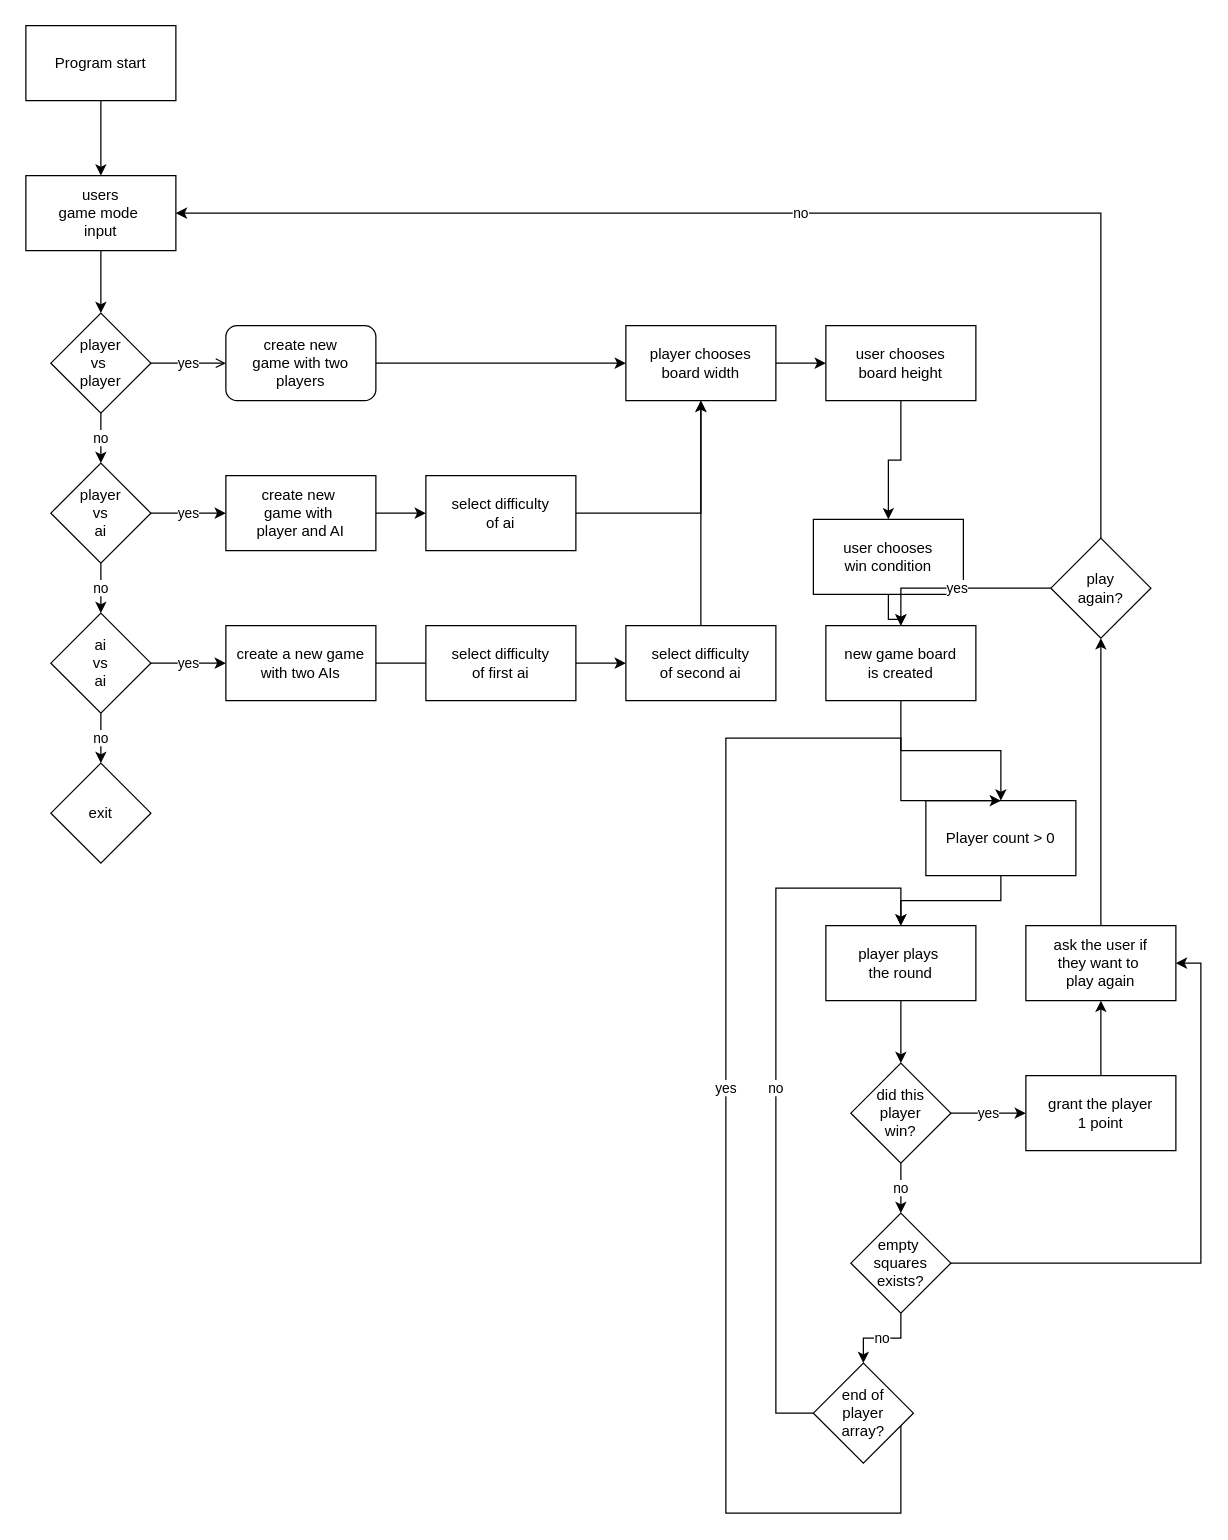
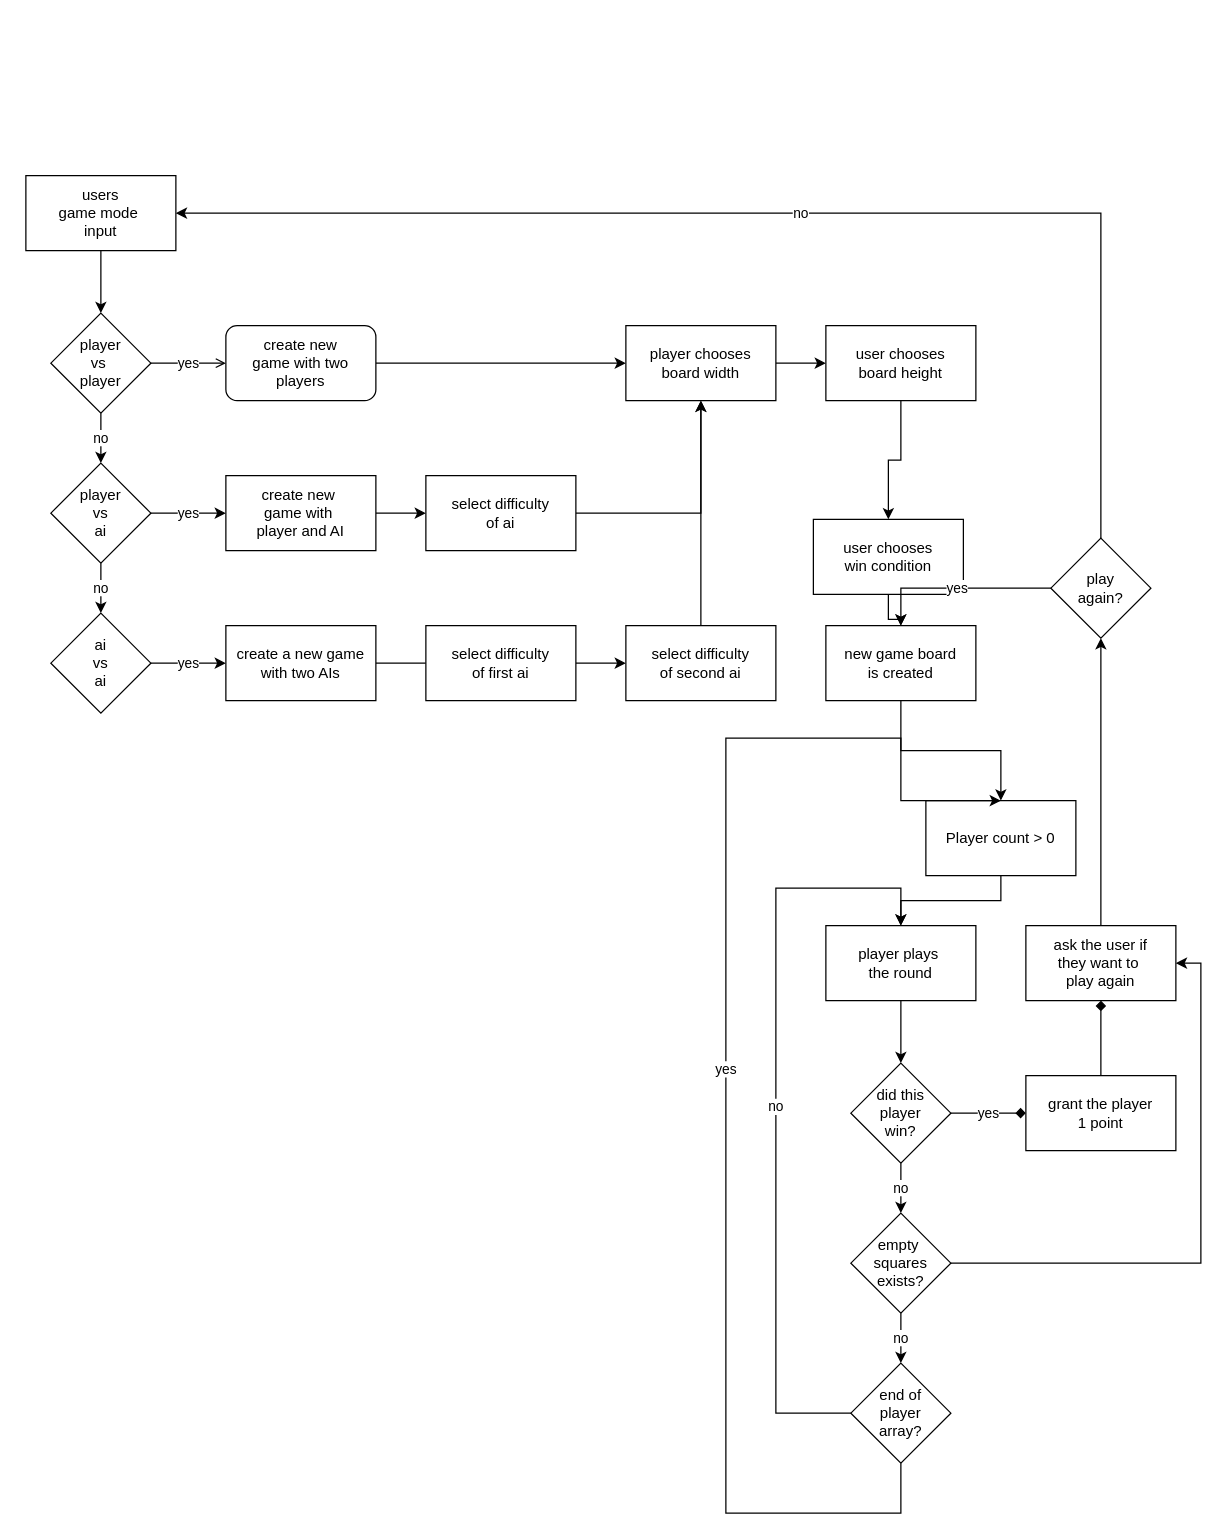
(101, 63) -> none
(101, 134) -> none
(101, 734) -> none
(101, 813) -> none
(1101, 1011) -> (1101, 1011)
(1016, 1113) -> (1015, 1113)
(863, 1413) -> (901, 1413)
